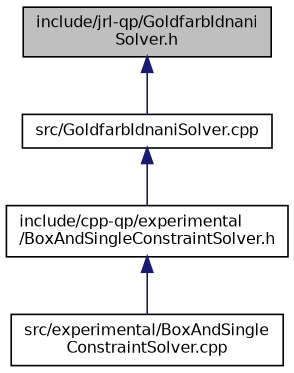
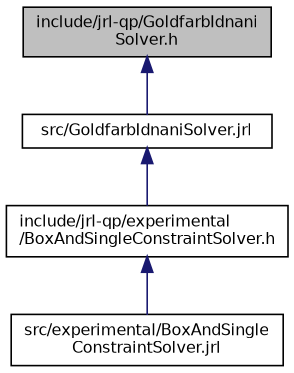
(147, 131) -> (147, 131)
(147, 231) -> (147, 231)
(147, 340) -> (147, 340)
